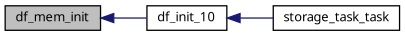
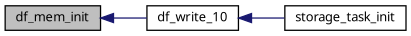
(187, 18) -> (193, 18)
(336, 18) -> (345, 18)
